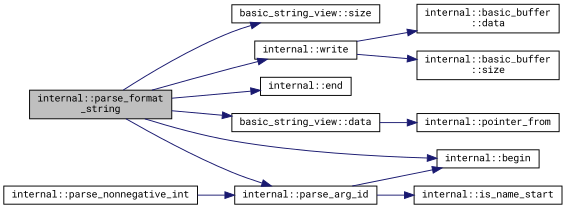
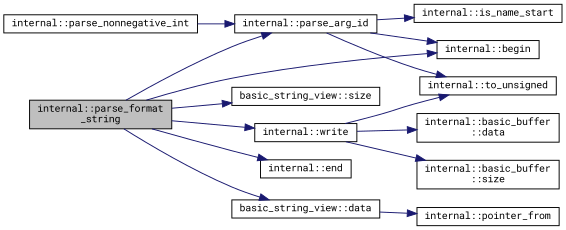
none -> (488, 86)
